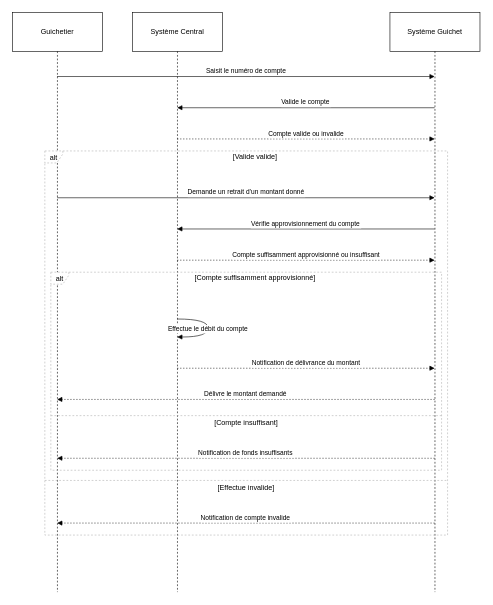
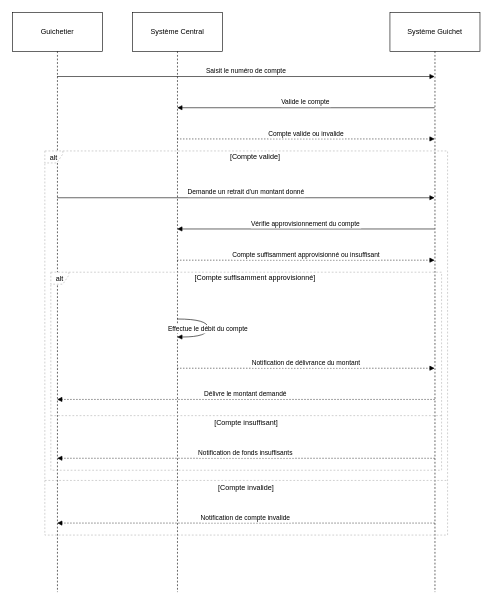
(255, 157) -> (255, 157)
(246, 488) -> (246, 488)
